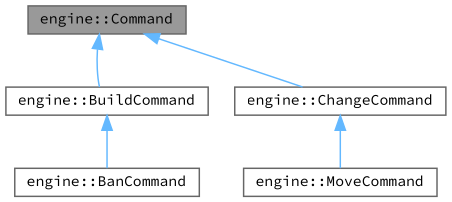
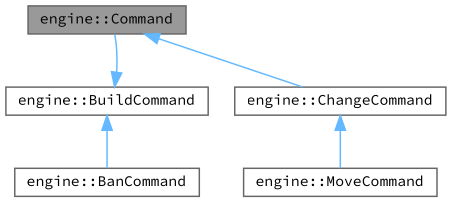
(97, 68) -> (117, 53)
